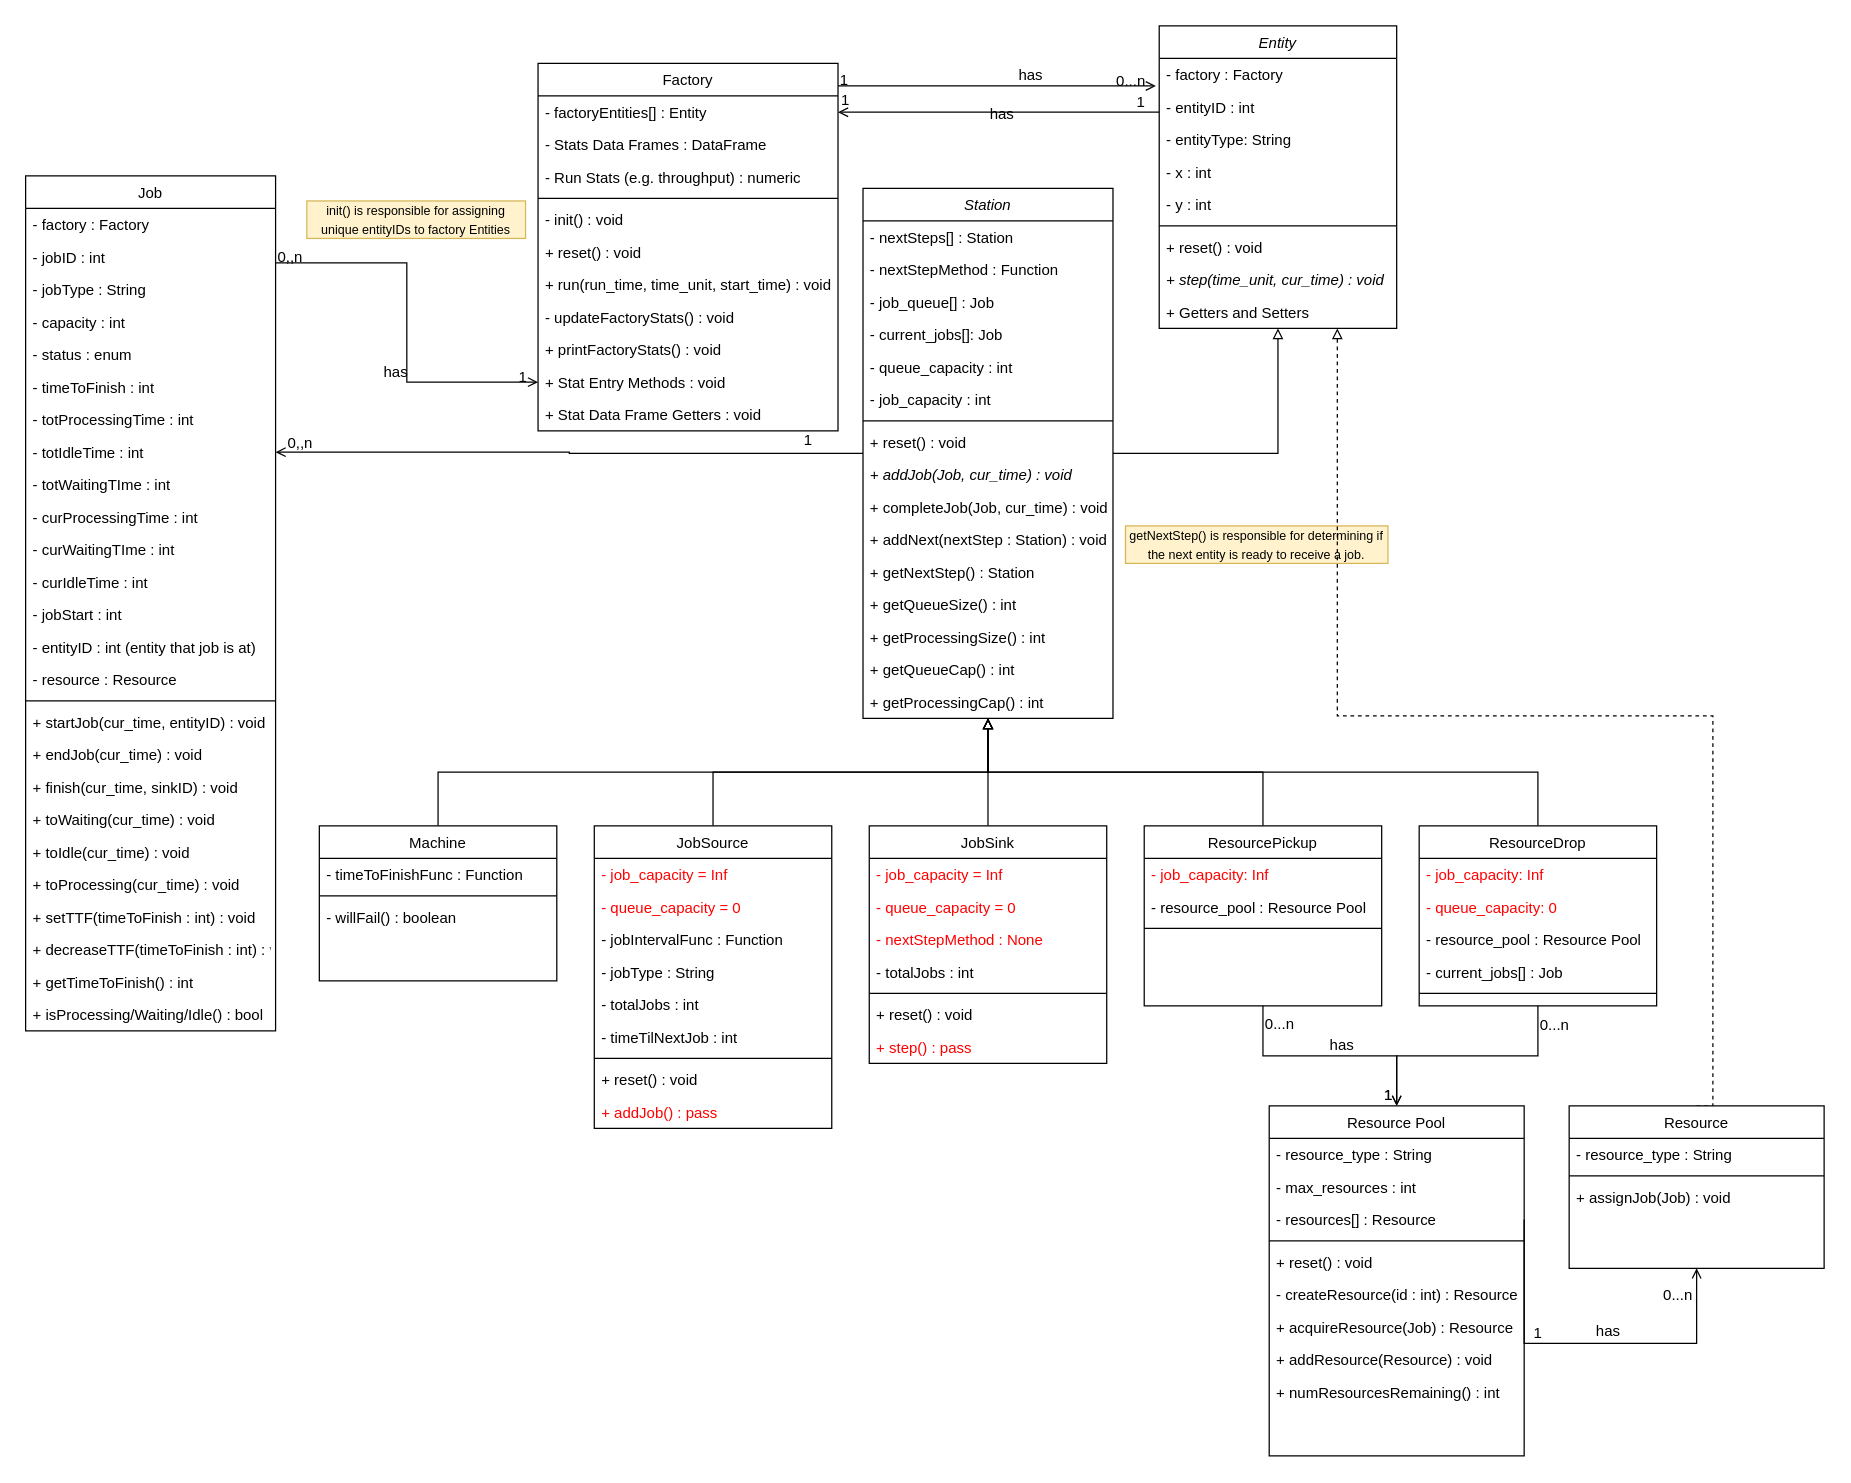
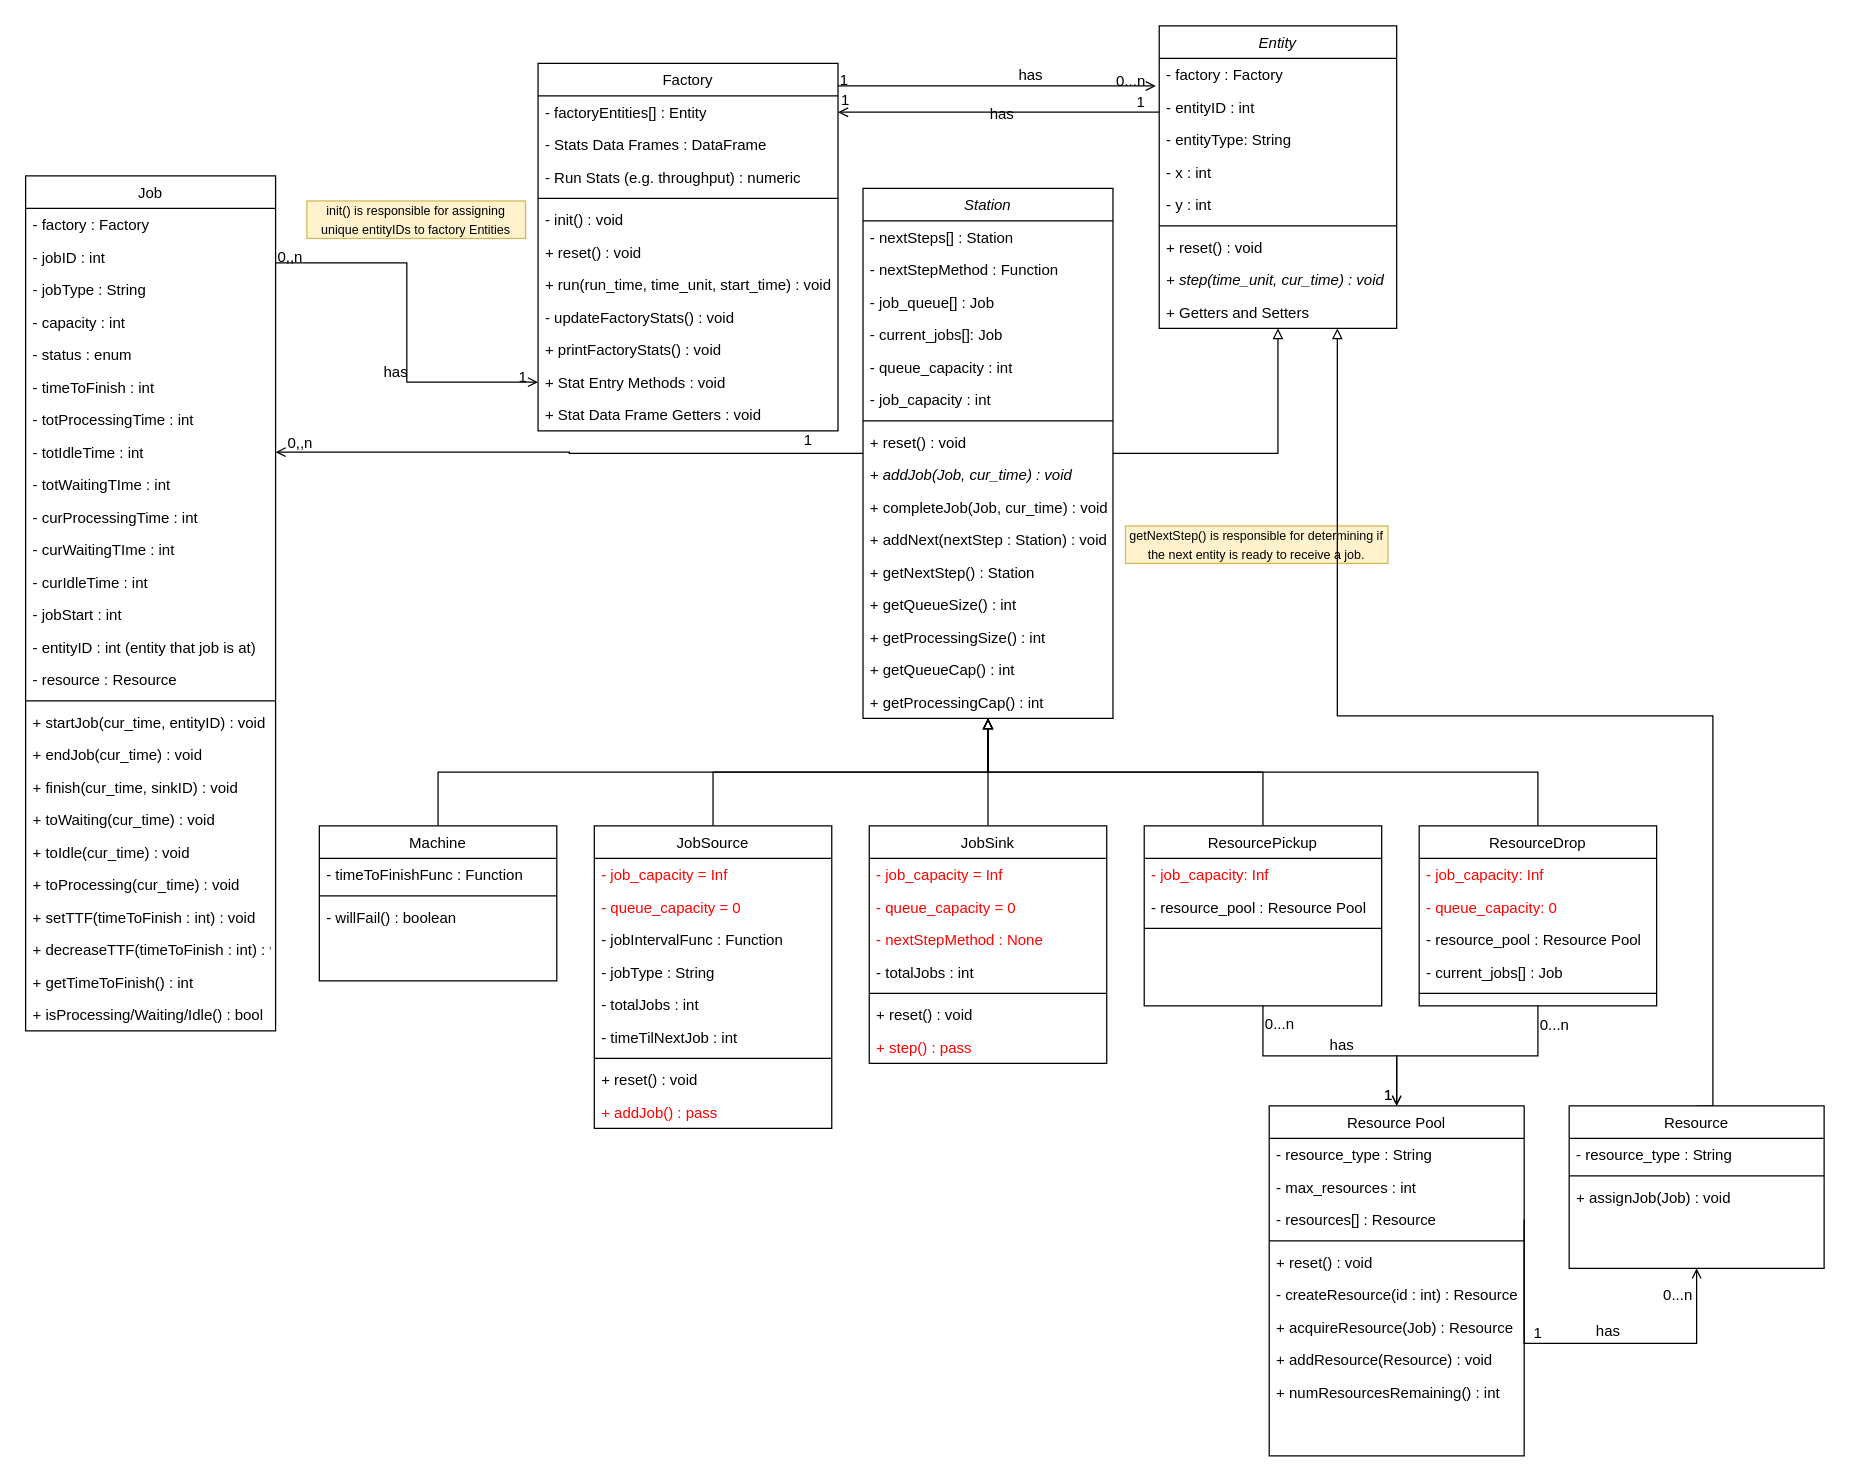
(1533, 716) -> (1533, 716)
